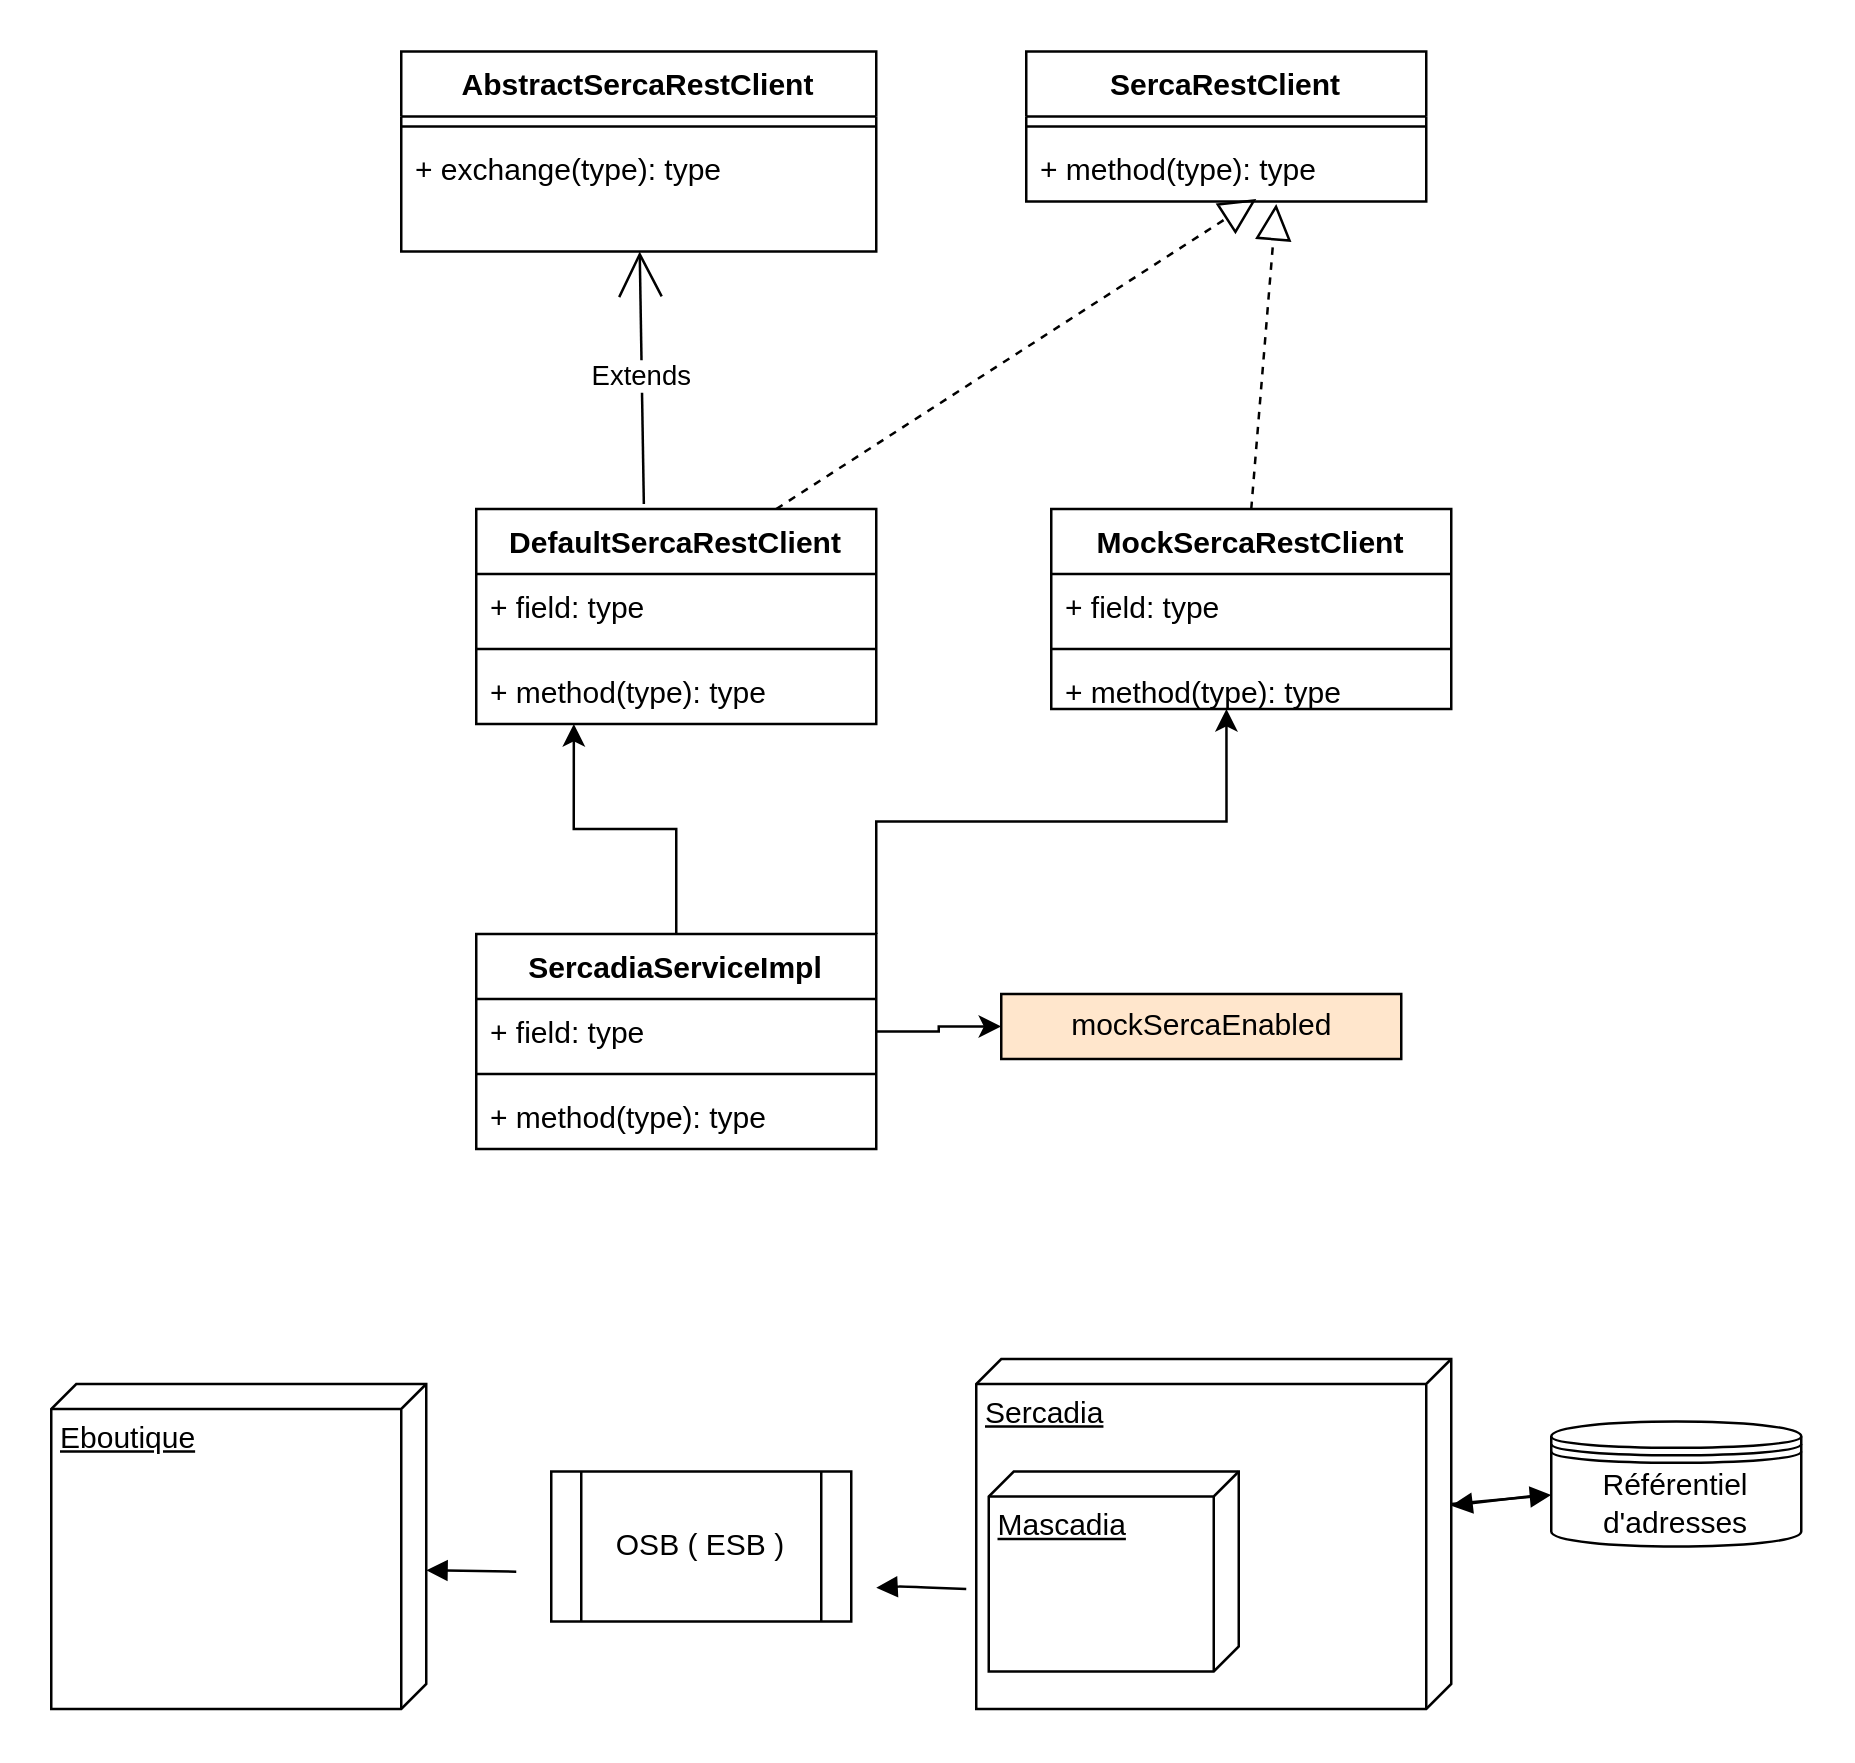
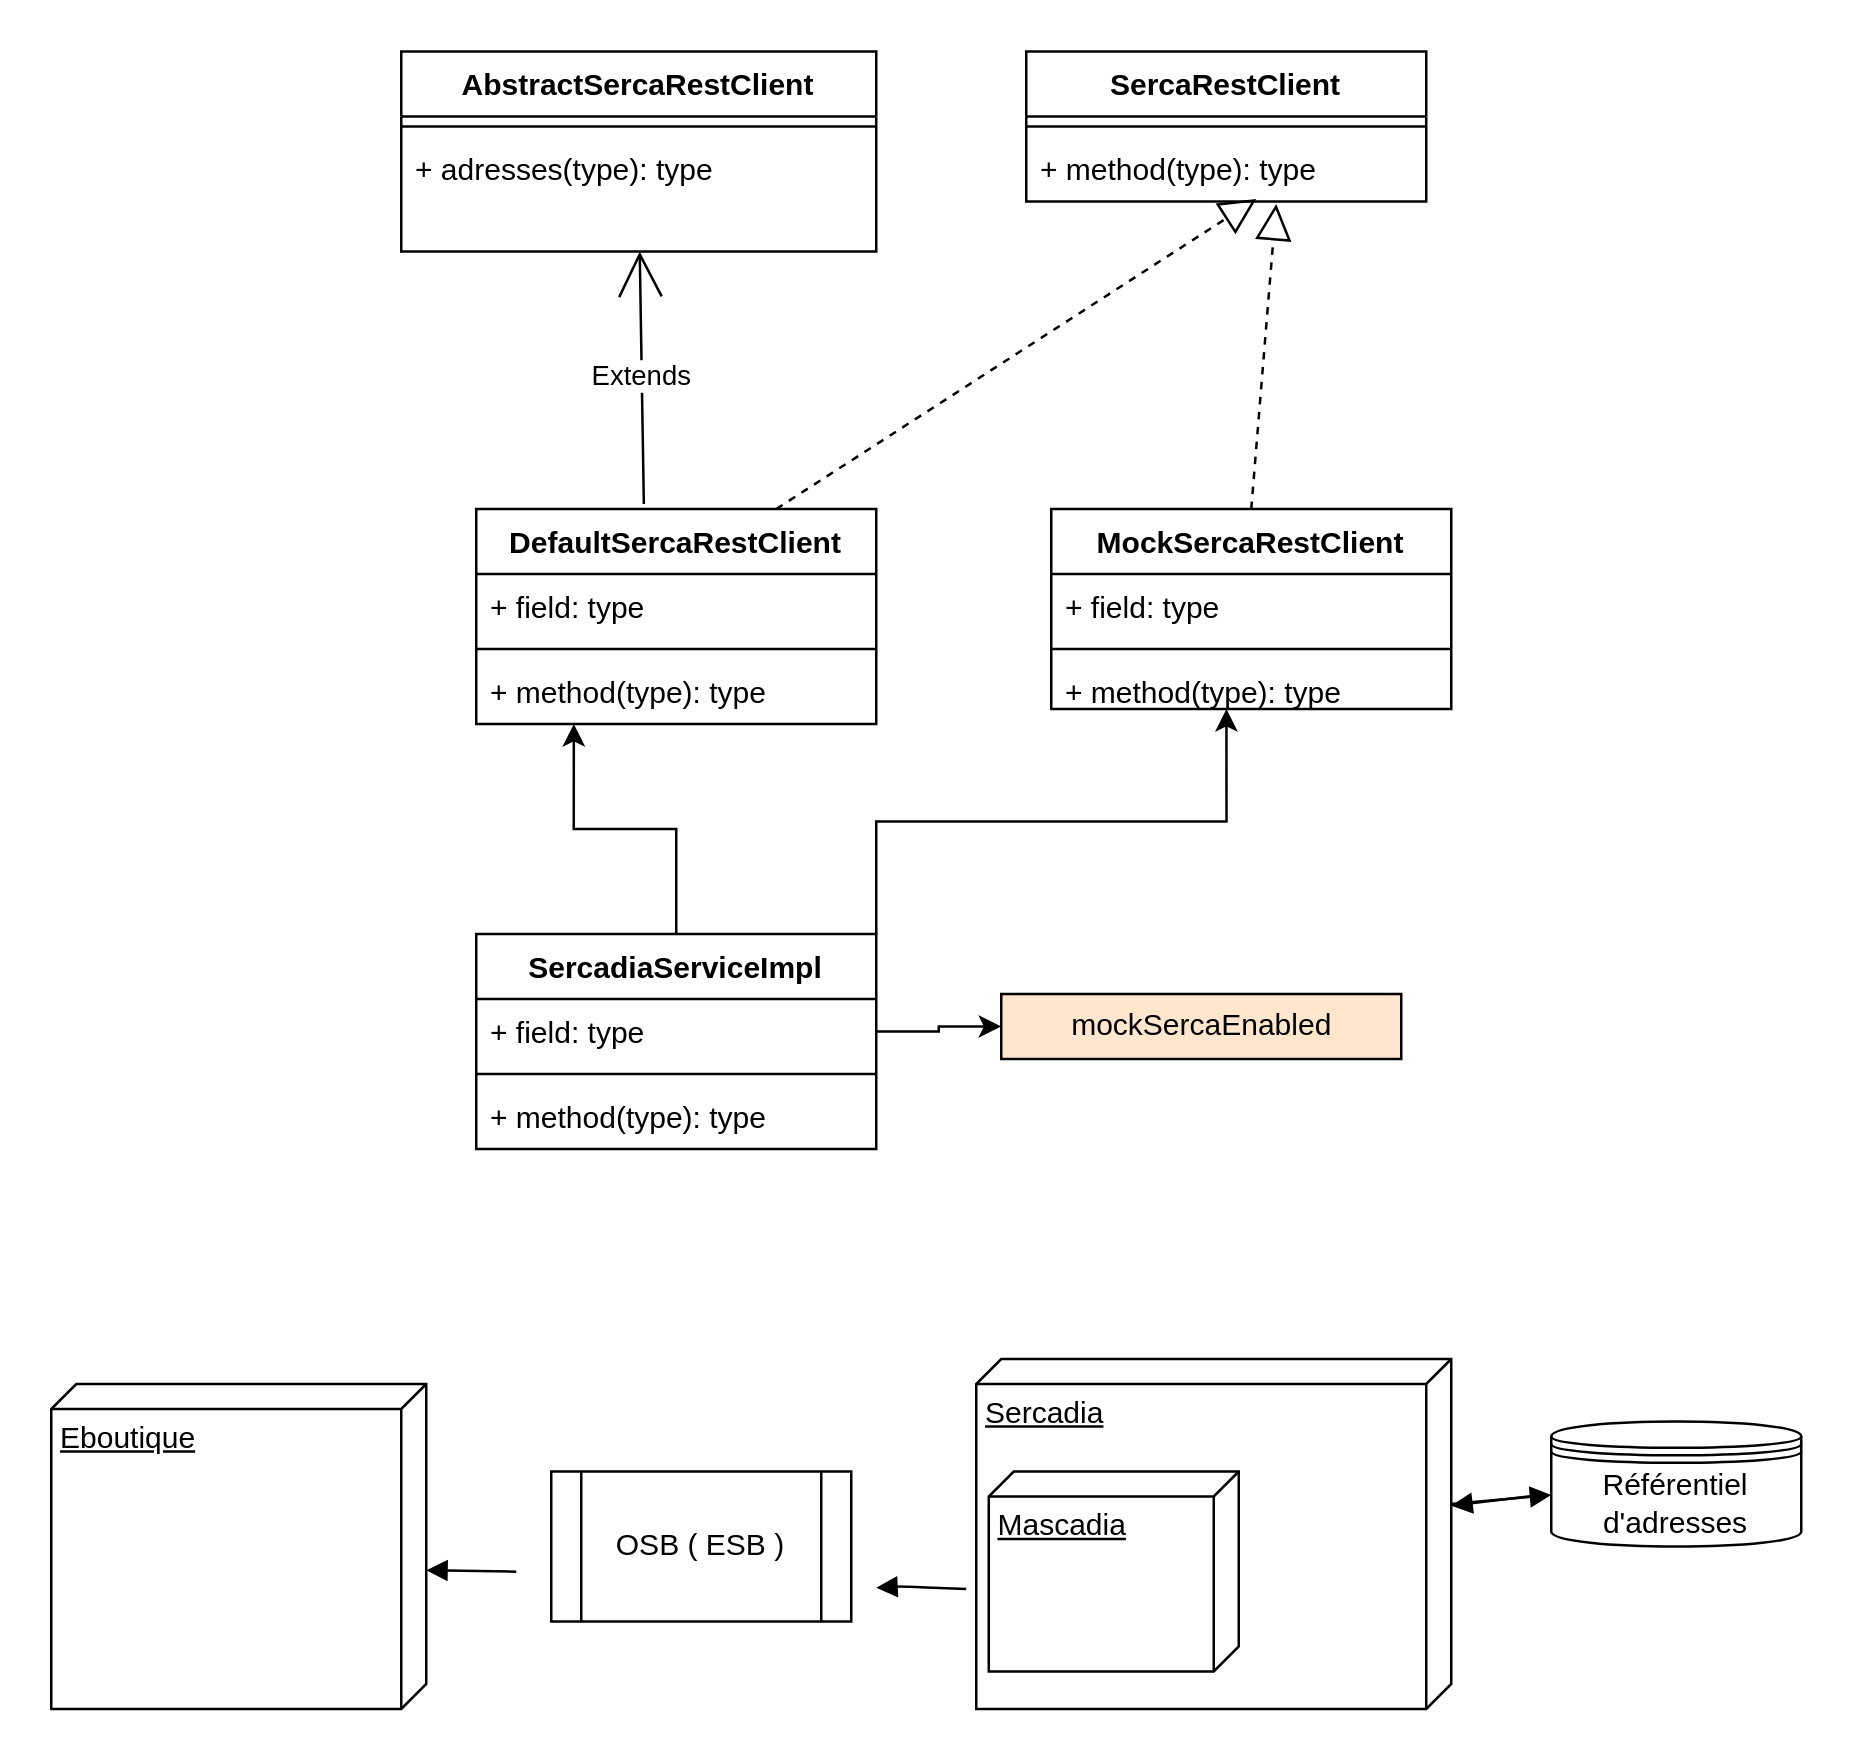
(588, 170) -> (588, 170)
